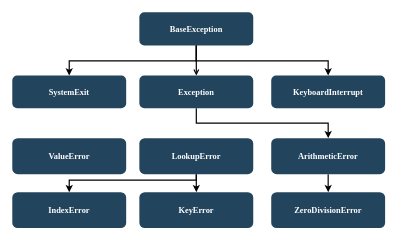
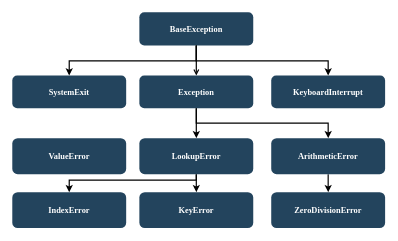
none -> (197, 129)
